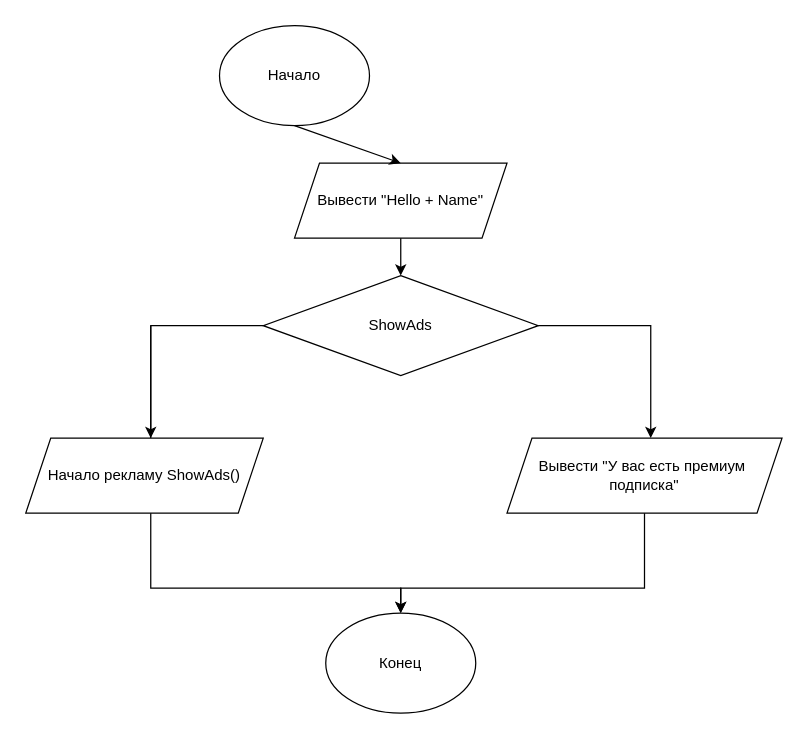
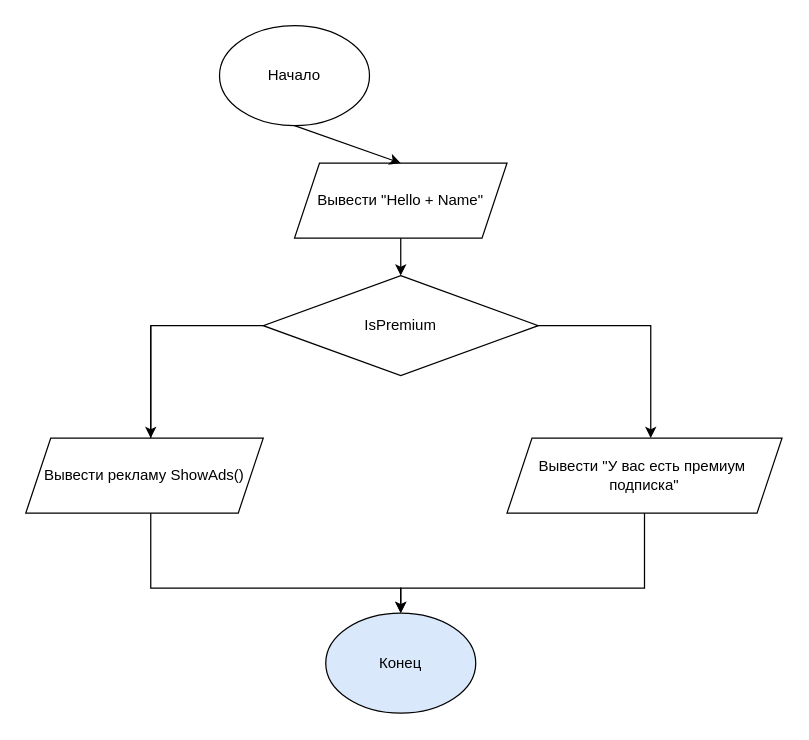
(401, 326) -> (401, 326)
(144, 476) -> (144, 476)
(401, 663) -> (401, 663)
